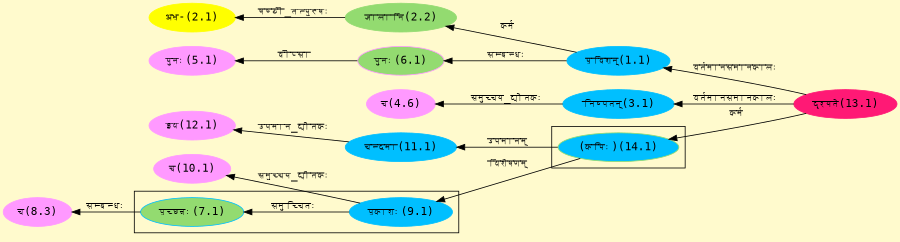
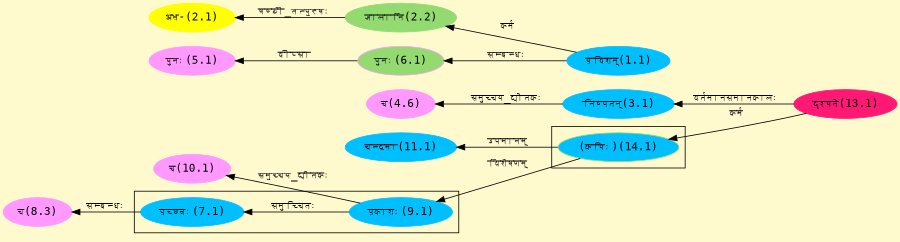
(739, 81) -> none
(192, 126) -> none
(192, 212) -> (192, 212)
